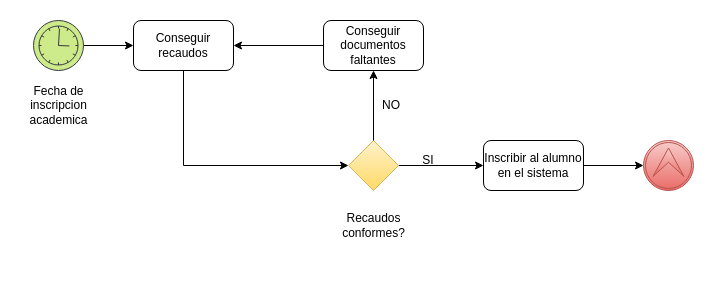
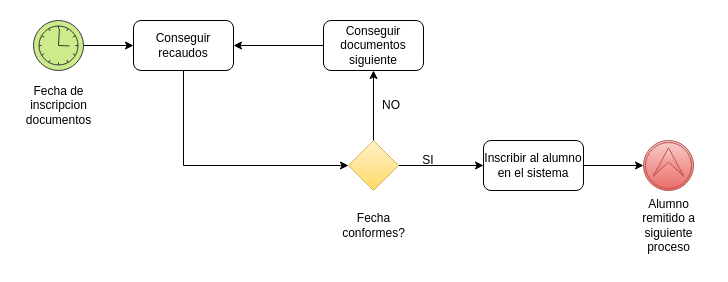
(374, 46) -> (374, 46)
(59, 106) -> (59, 106)
(374, 226) -> (374, 226)
none -> (669, 226)
